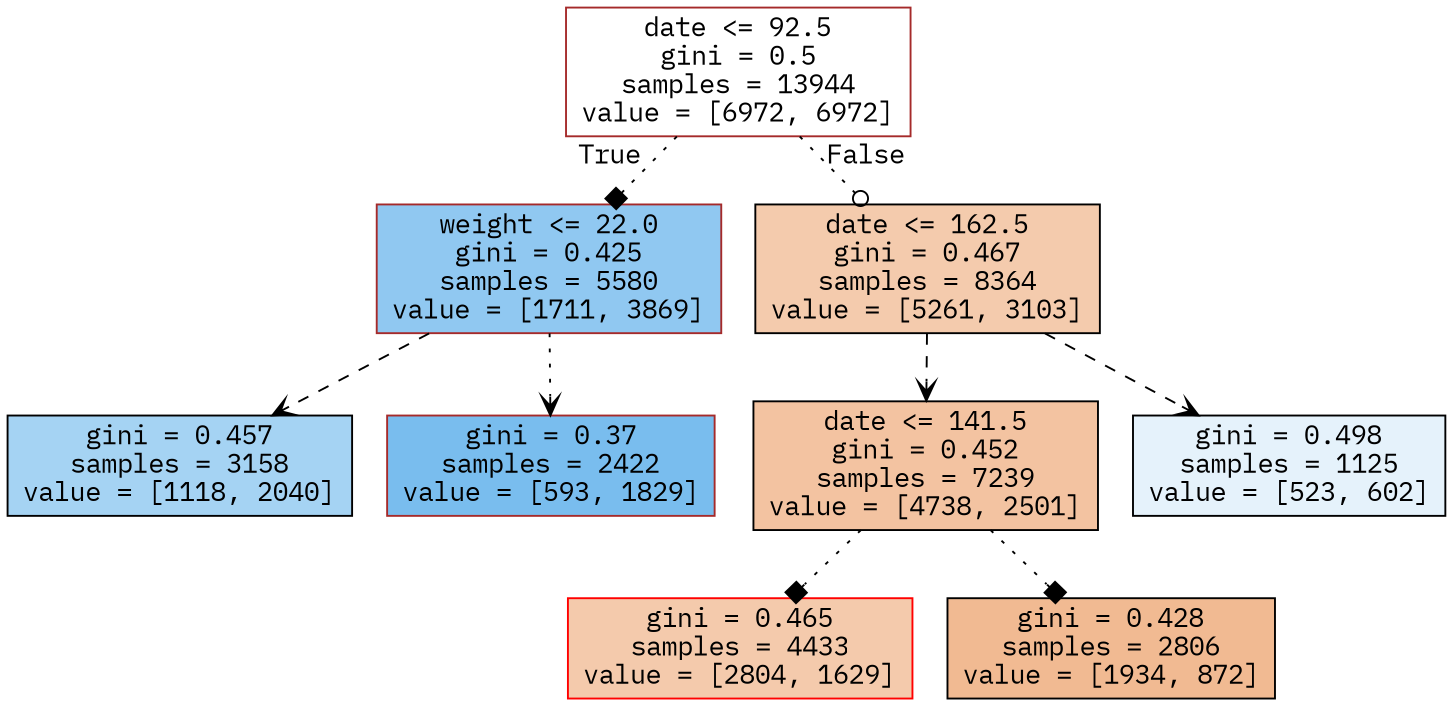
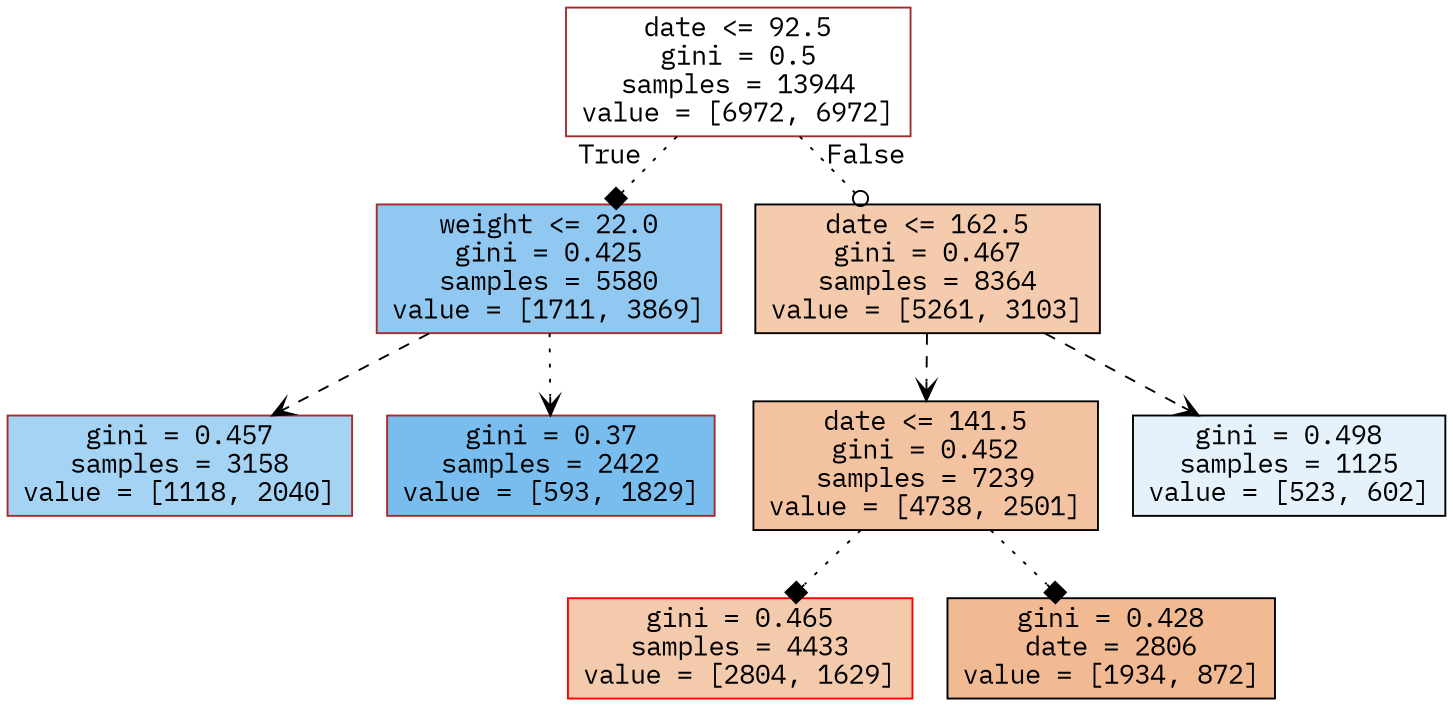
(180, 466) -> (180, 466)
(1111, 648) -> (1111, 648)
